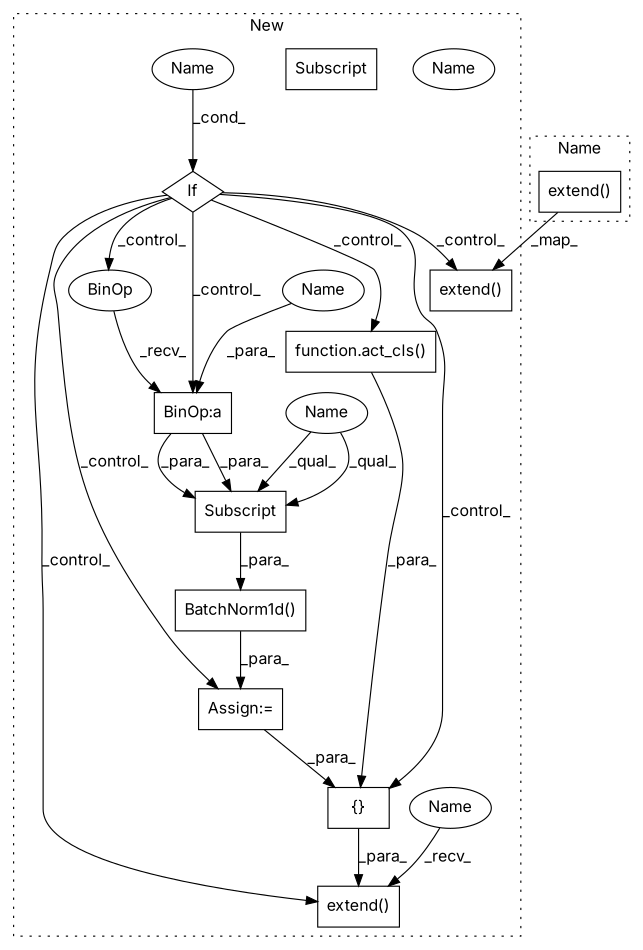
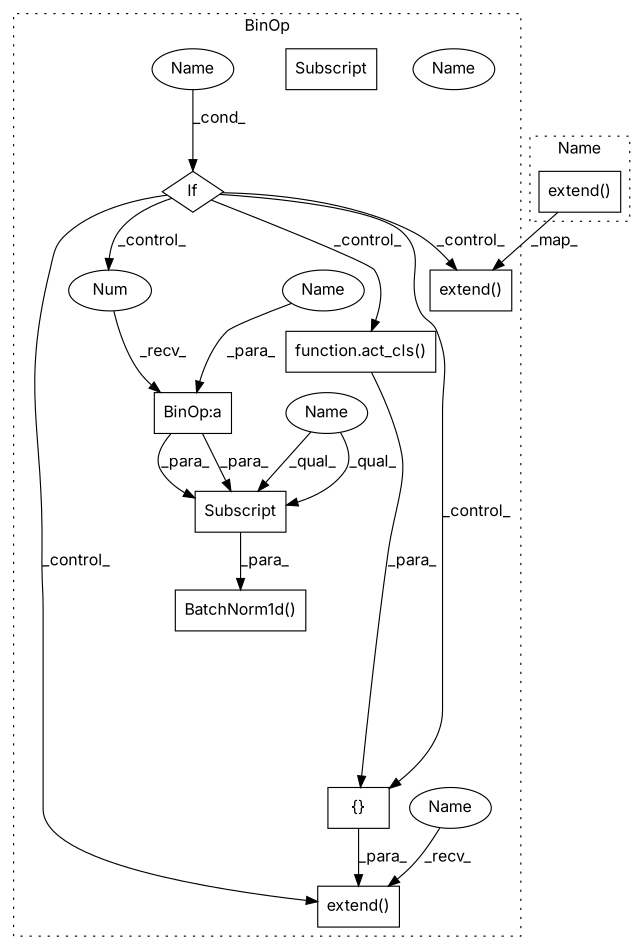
(267, 27) -> (267, 27)
(110, 290) -> (110, 290)
(193, 297) -> none
(241, 709) -> none
